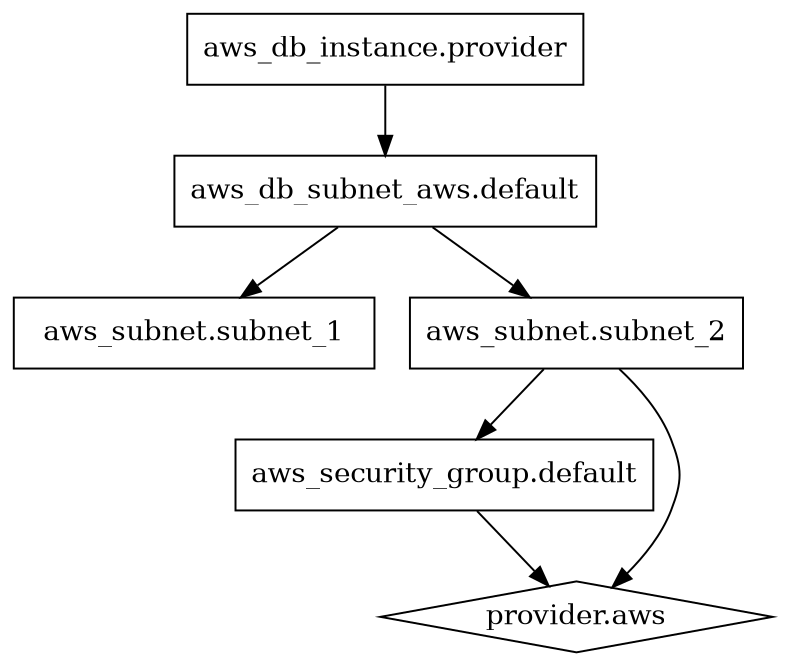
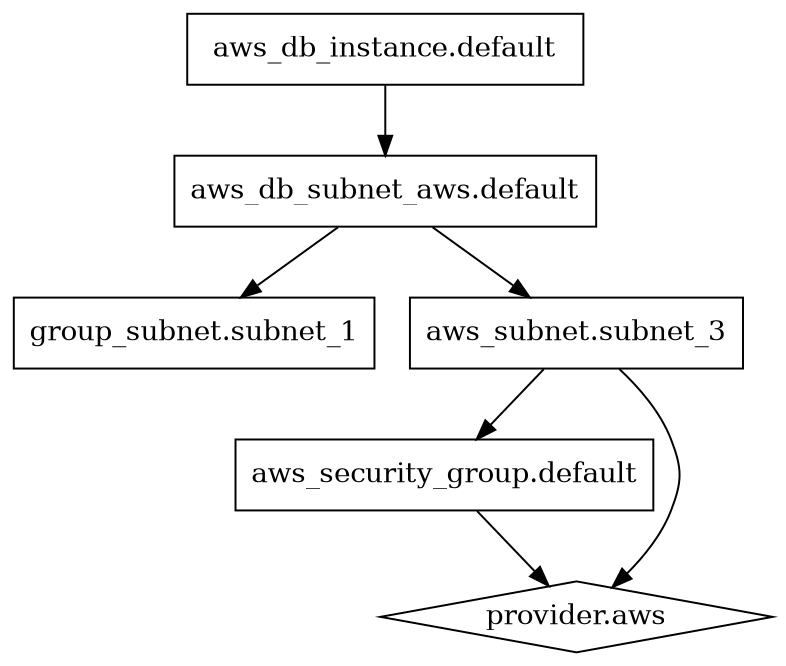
(385, 49) -> (385, 49)
(194, 333) -> (194, 333)
(576, 333) -> (576, 333)
